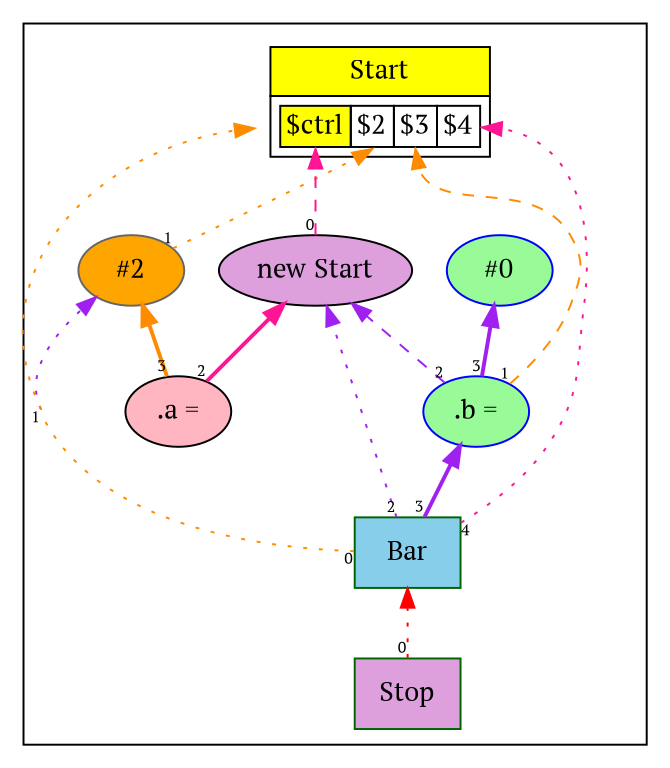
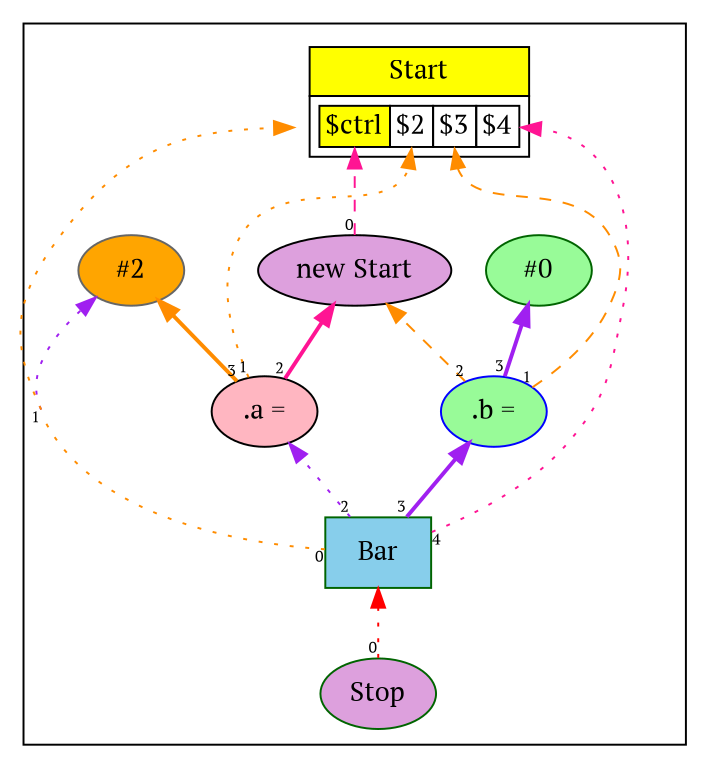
(264, 204) -> (255, 220)
(500, 270) -> (539, 270)
(406, 349) -> (433, 350)
(365, 421) -> (326, 488)
(408, 694) -> (378, 694)
